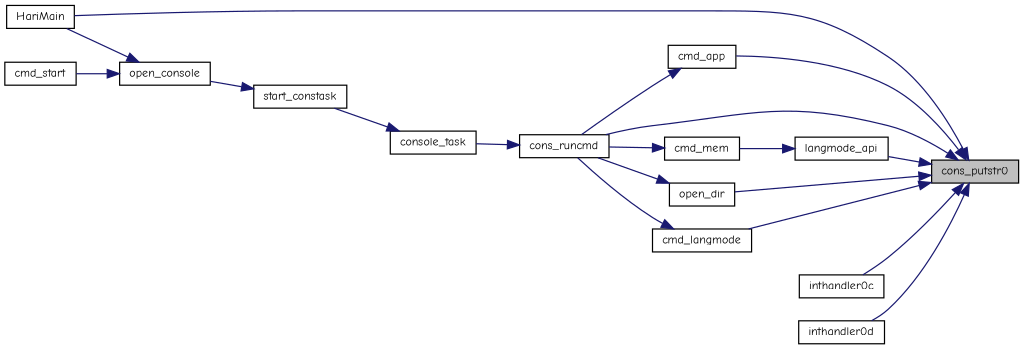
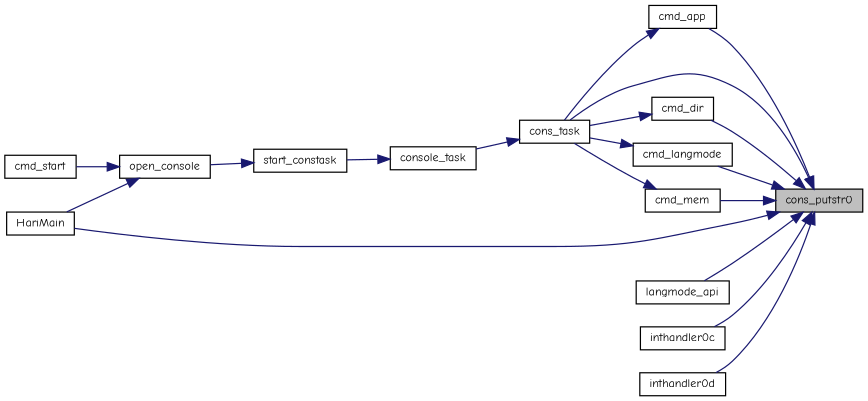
(564, 146) -> (555, 132)
(761, 149) -> (742, 201)
(702, 195) -> (683, 109)
